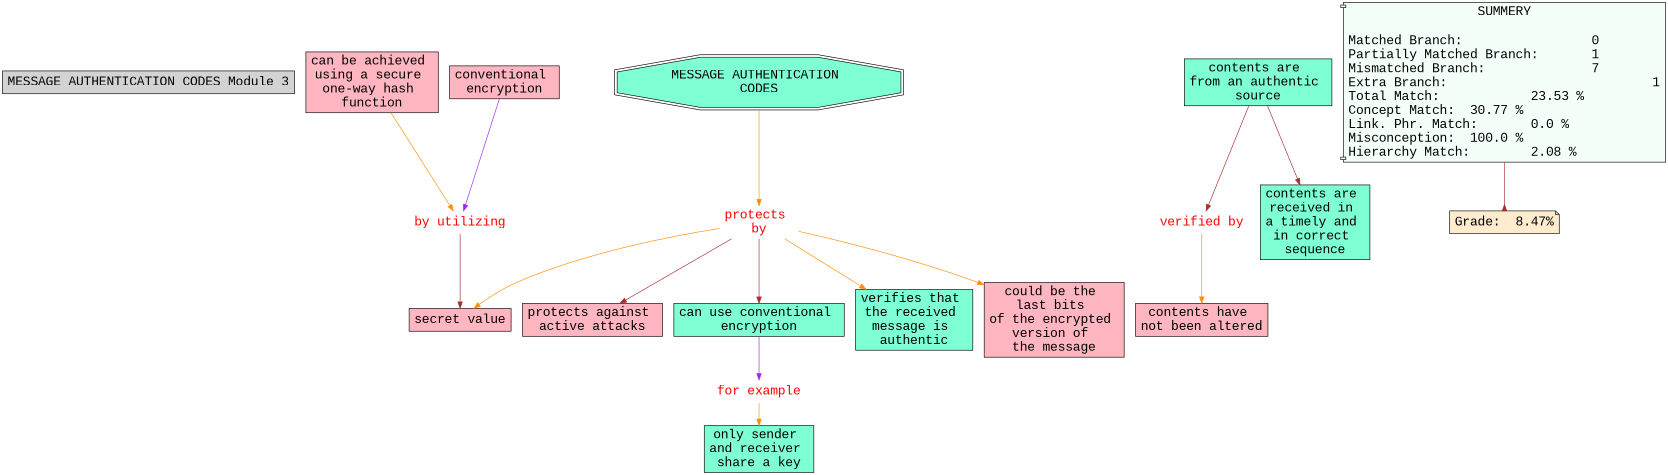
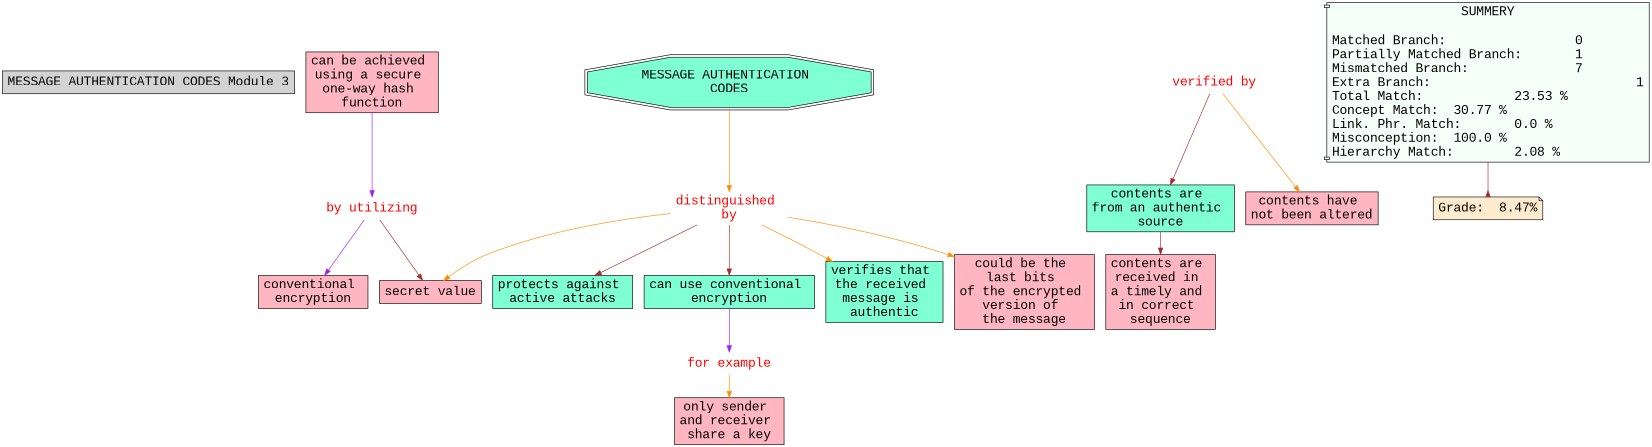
(482, 152) -> (346, 245)
(1229, 155) -> (1191, 136)
(420, 159) -> (372, 152)
(759, 222) -> (729, 208)
(1315, 222) -> (1161, 292)
(592, 320) -> (563, 292)
(759, 449) -> (729, 421)
